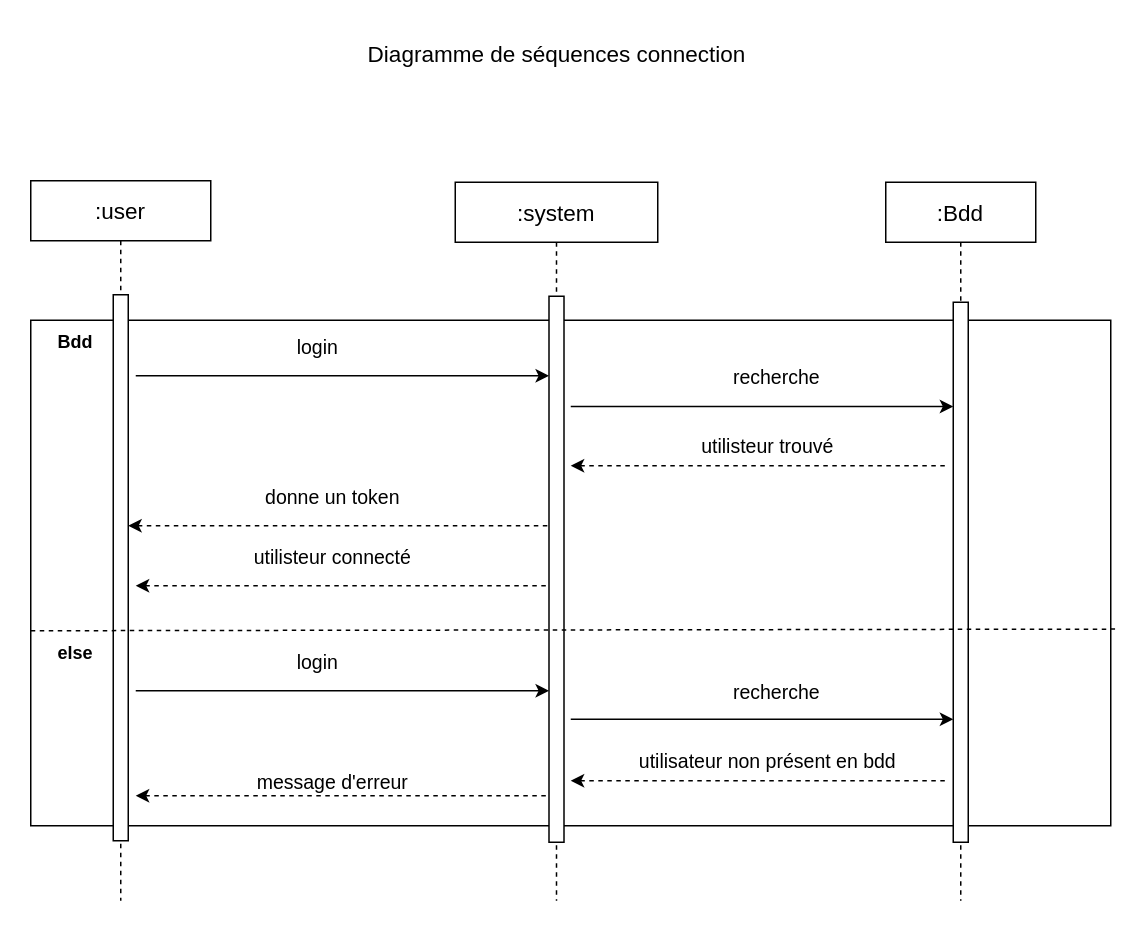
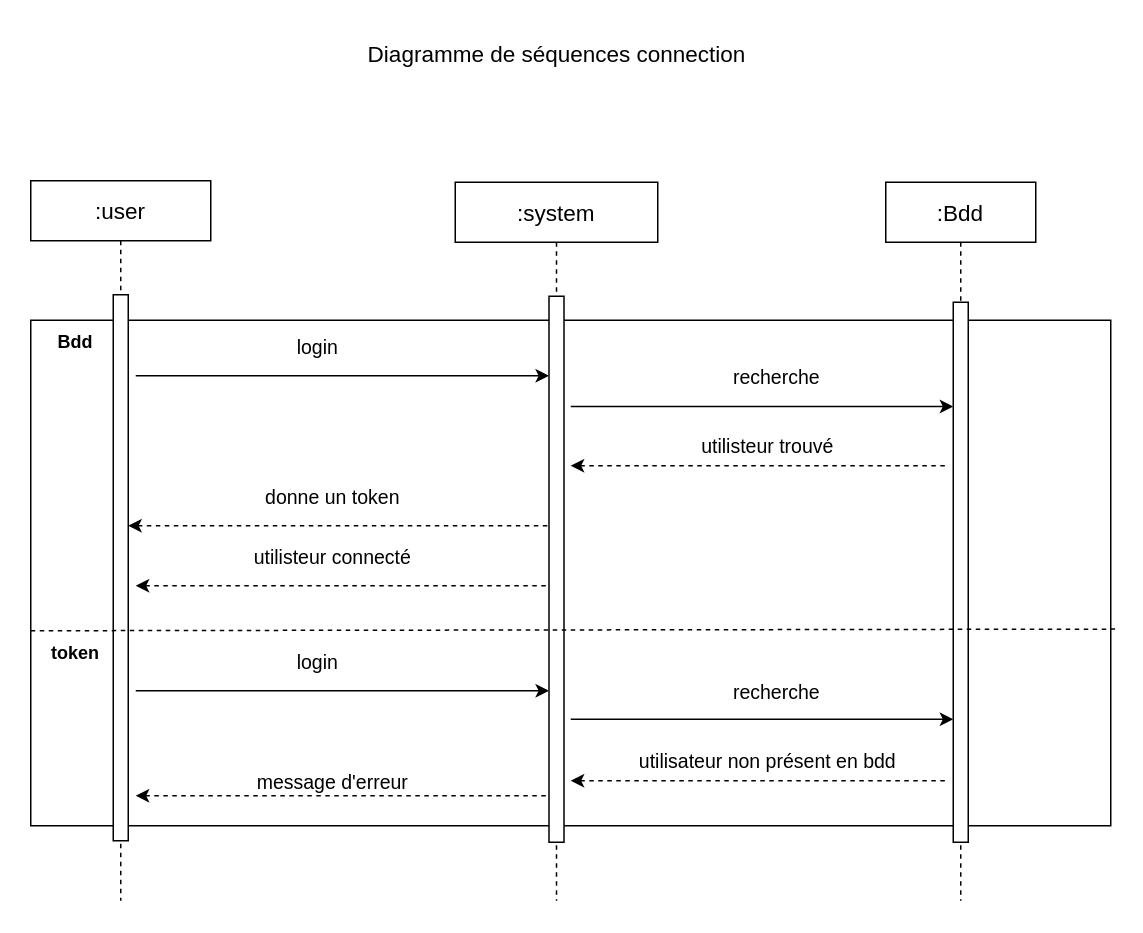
(76, 653) -> (76, 653)
